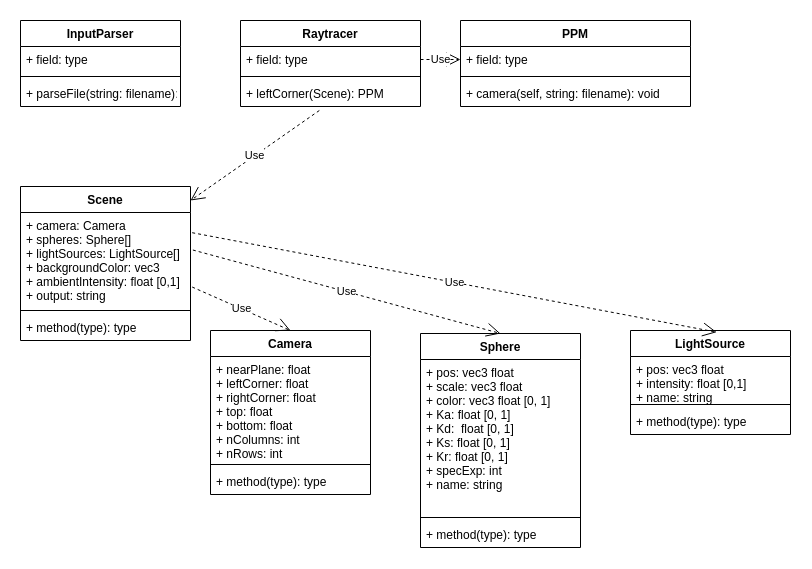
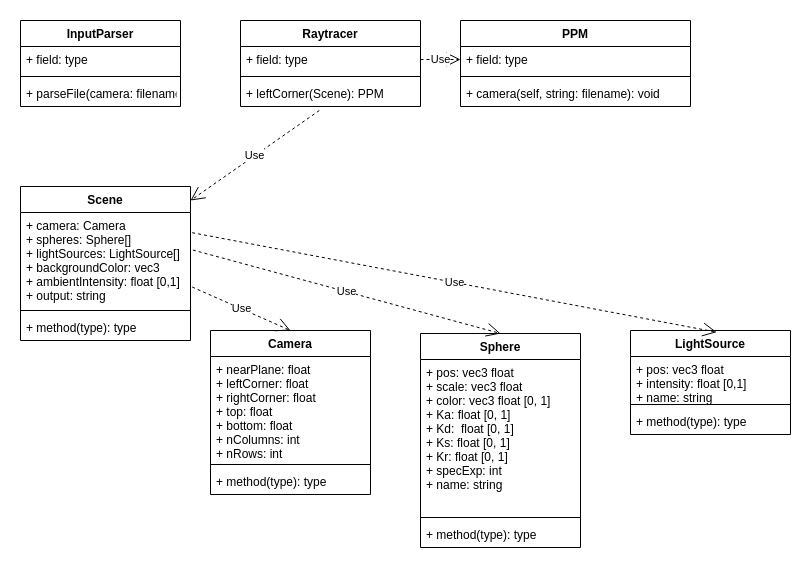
(131, 94) -> (133, 94)
